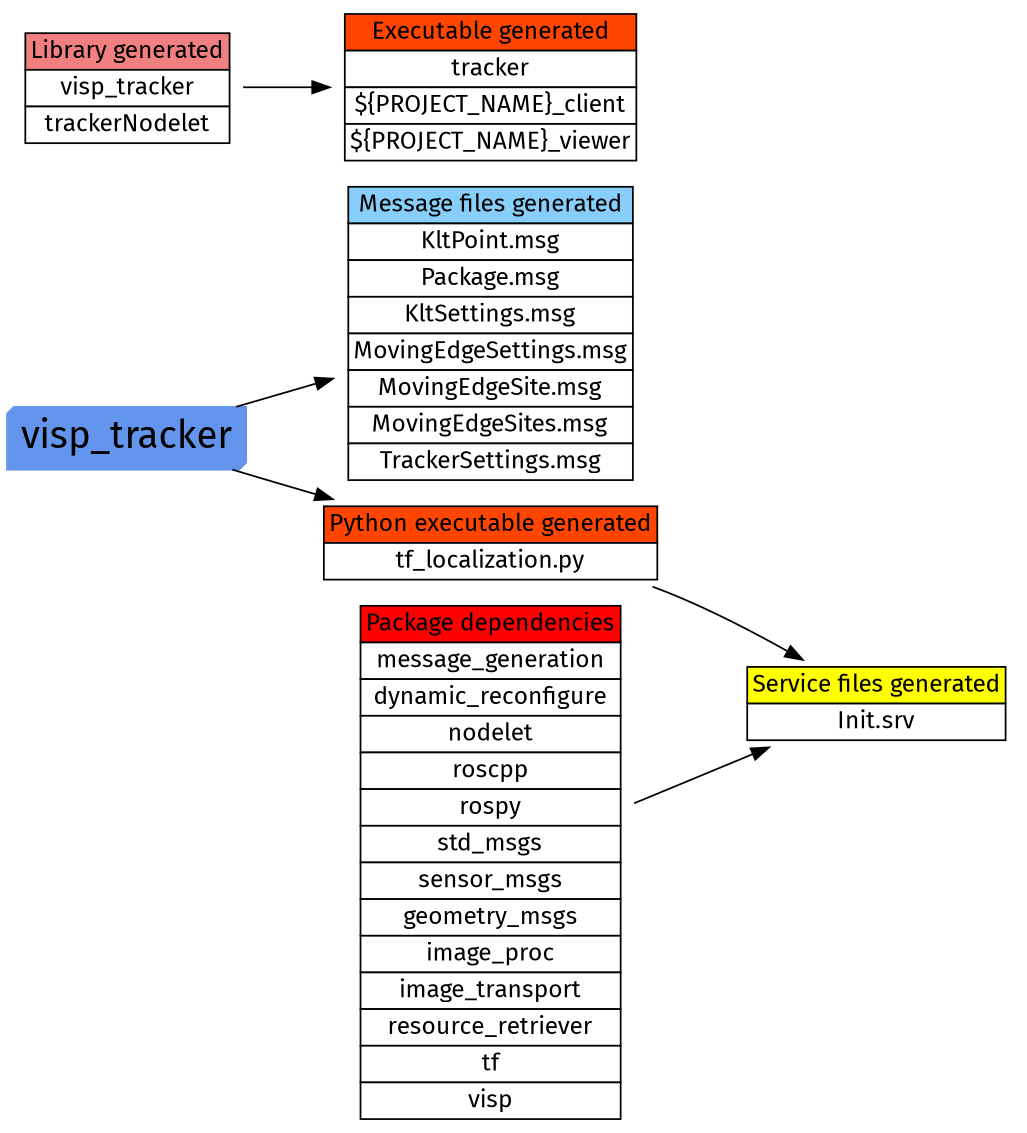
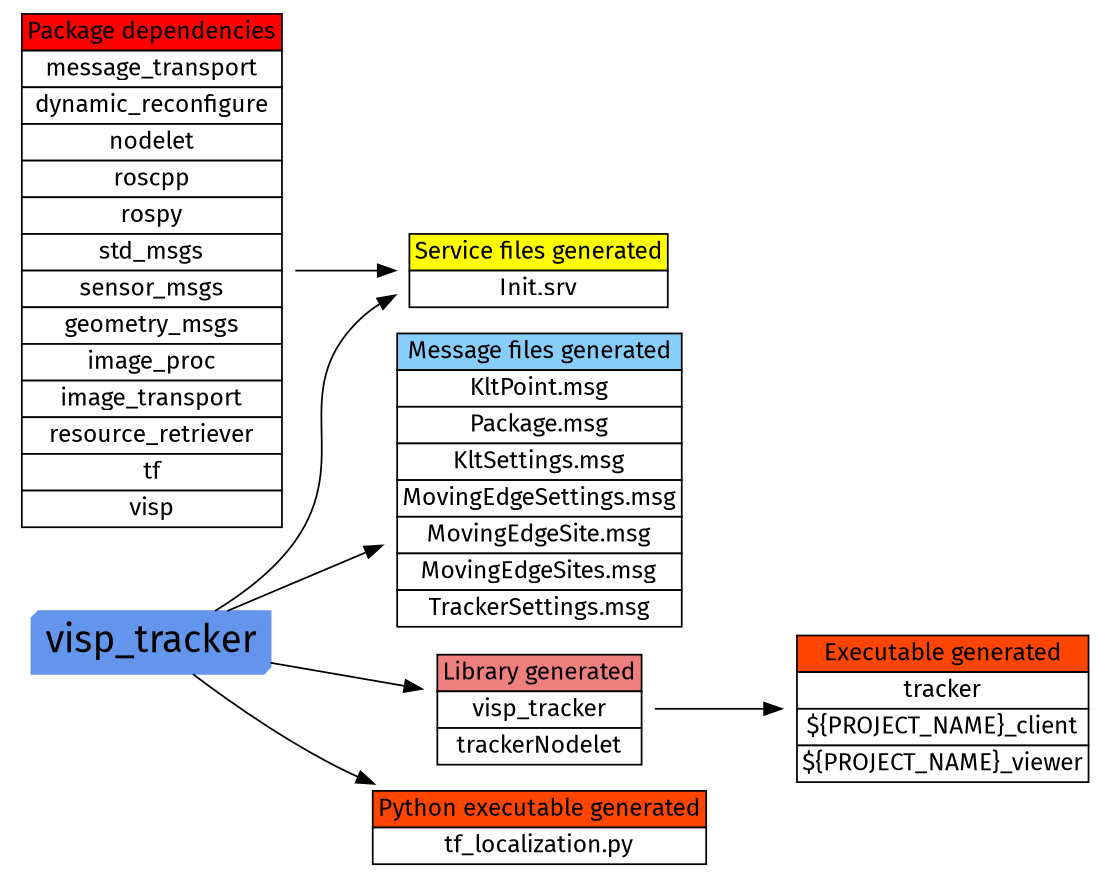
(721, 616) -> (321, 469)
(491, 660) -> (152, 68)
none -> (337, 674)
